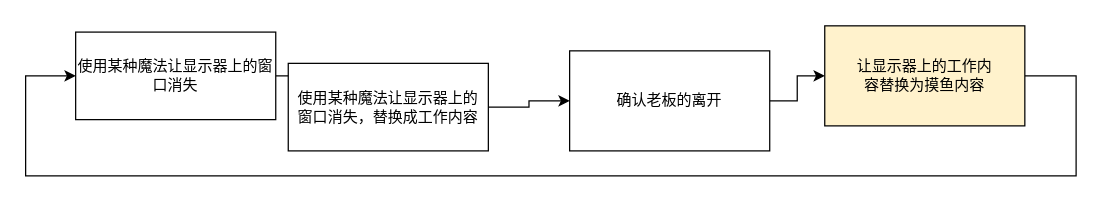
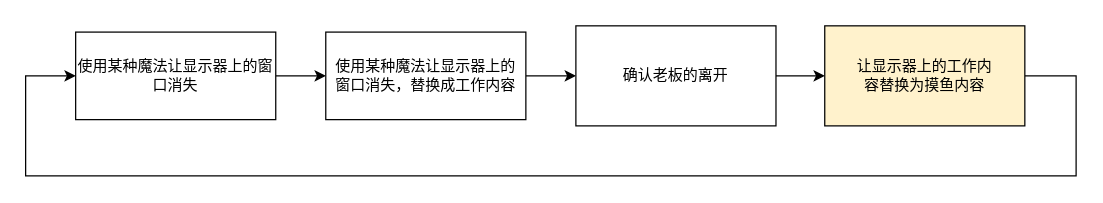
(669, 101) -> (676, 76)
(388, 107) -> (426, 76)
